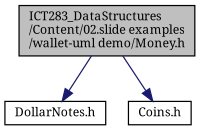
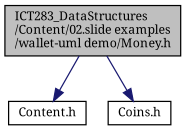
(55, 113) -> (47, 113)
